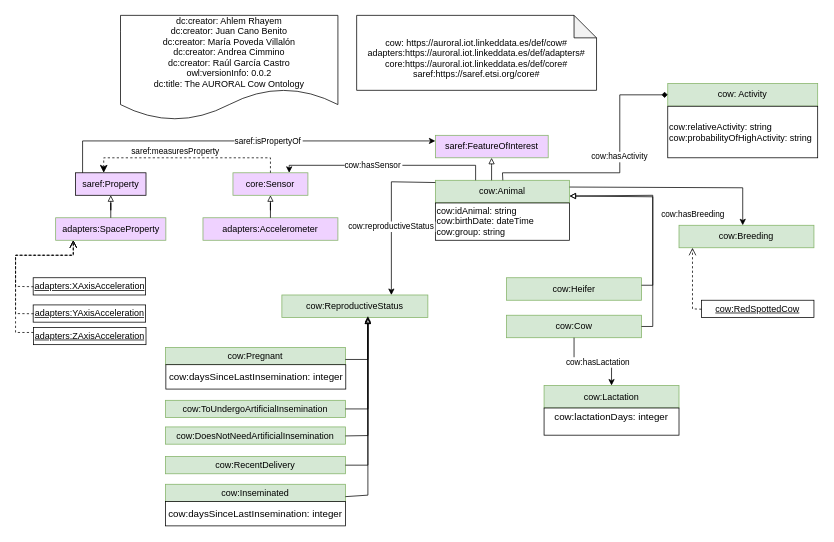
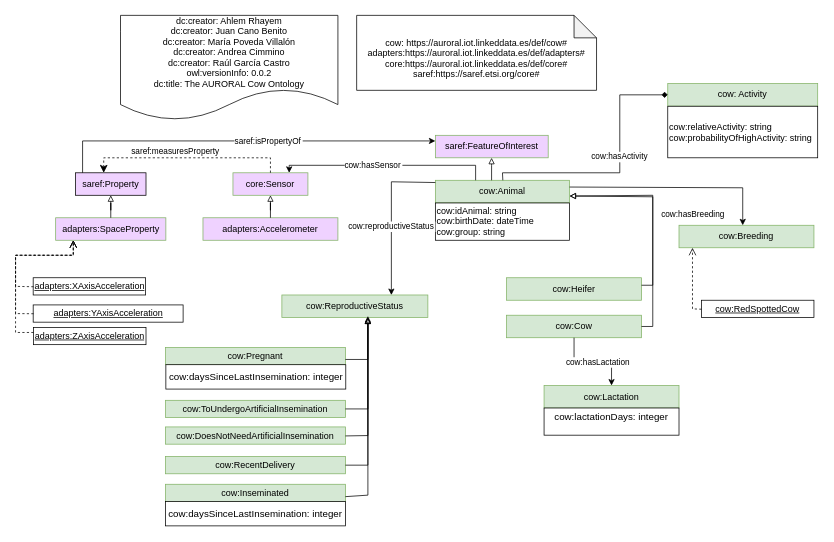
(89, 314) -> (108, 314)
